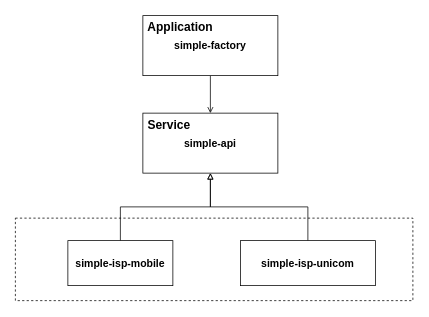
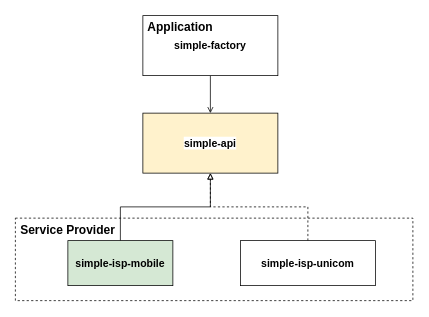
(169, 124) -> none
(210, 143) -> (210, 143)
(276, 207) -> (276, 207)
none -> (68, 229)
(120, 263) -> (120, 263)
